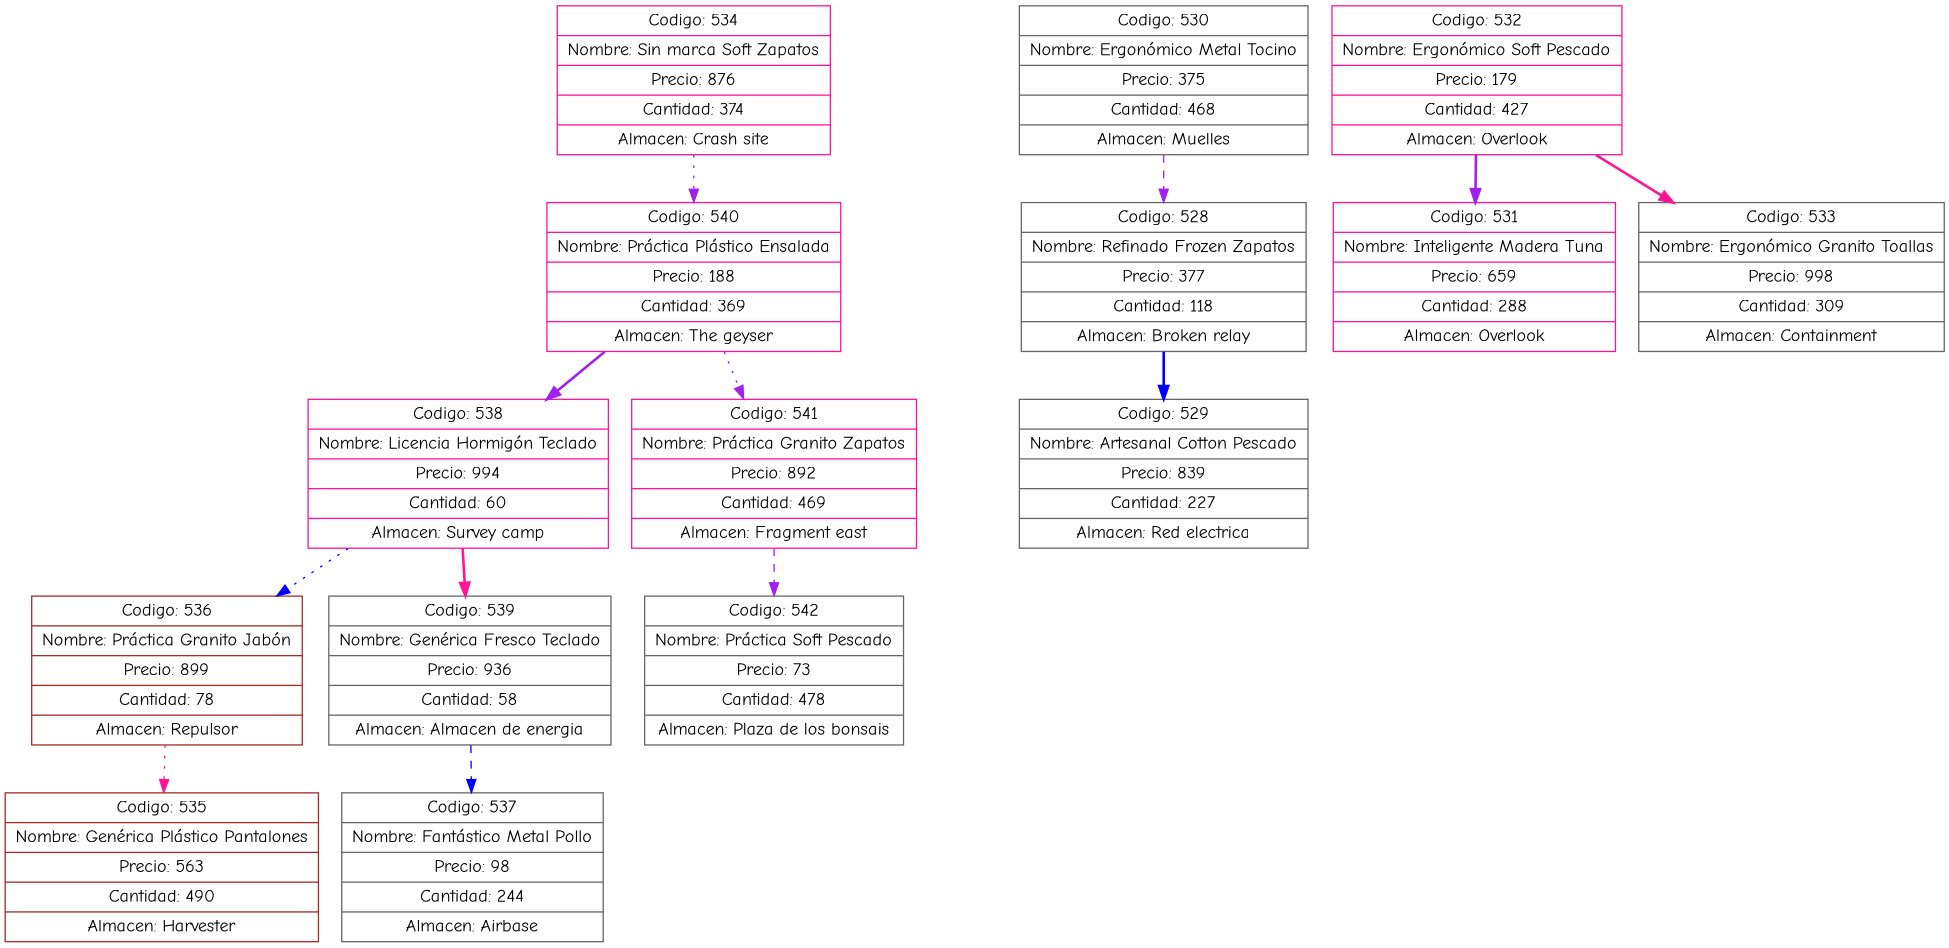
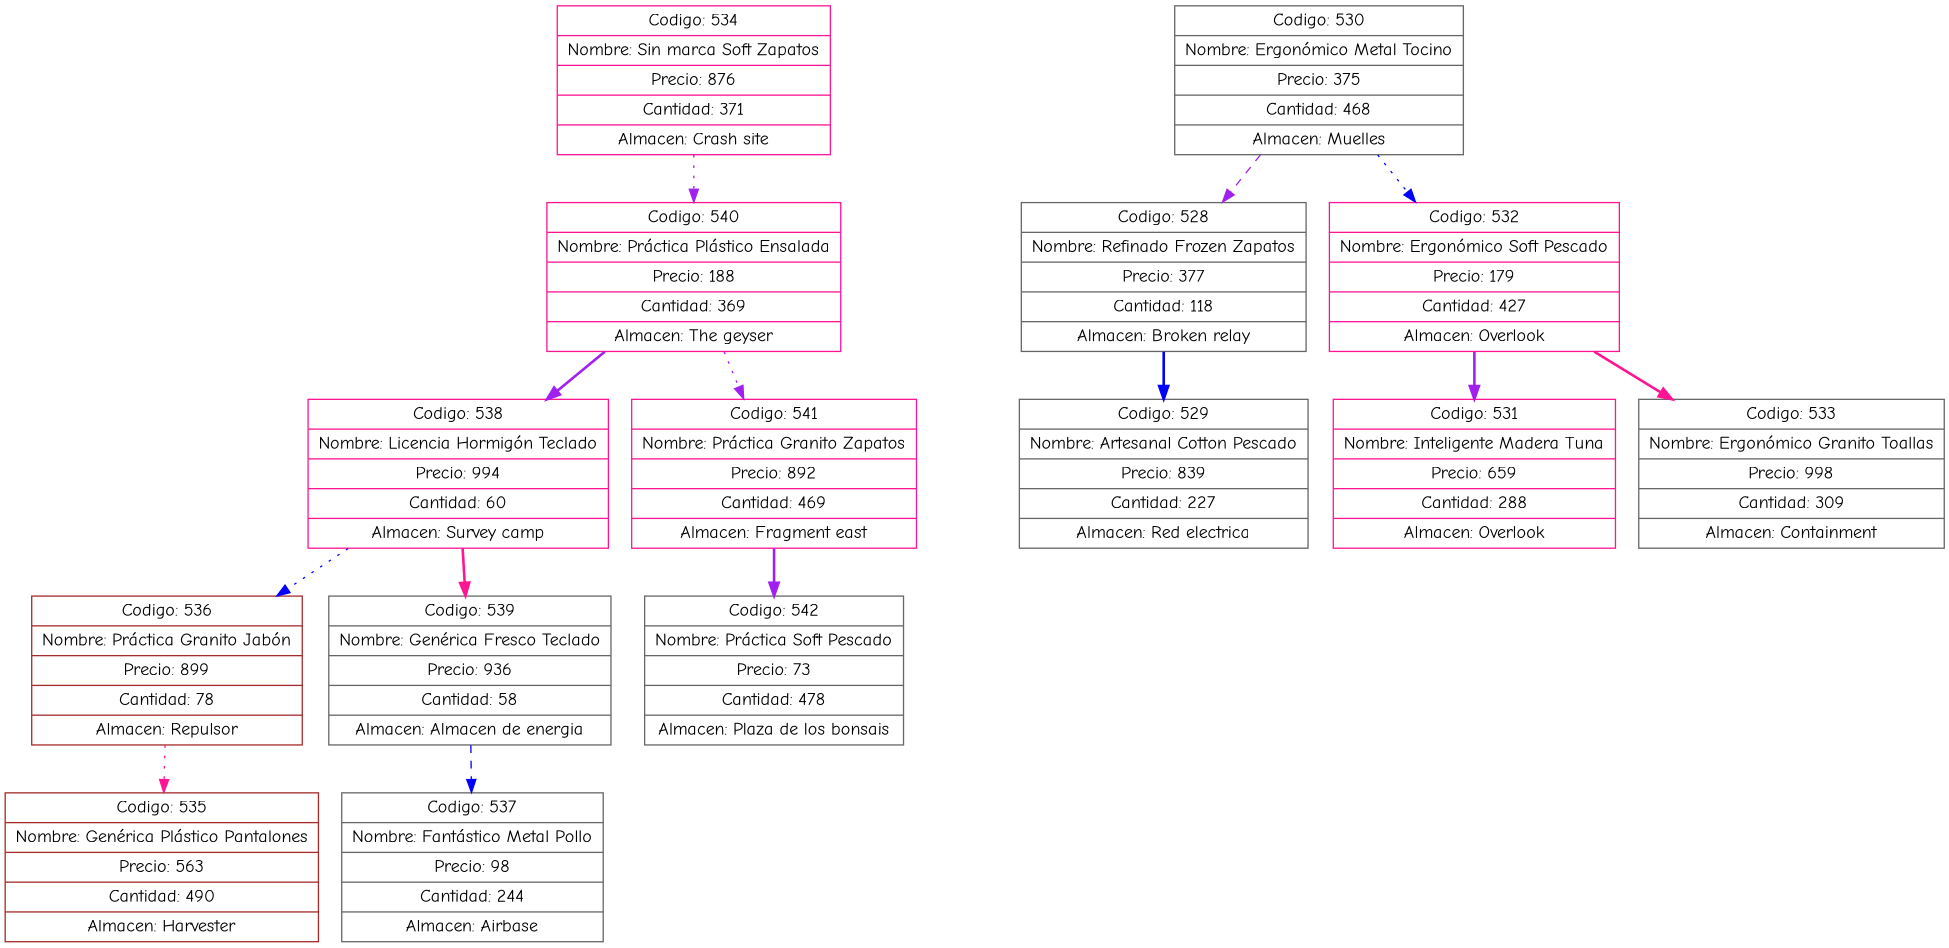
(694, 109) -> (694, 109)
none -> (1393, 173)
(774, 565) -> (774, 565)
